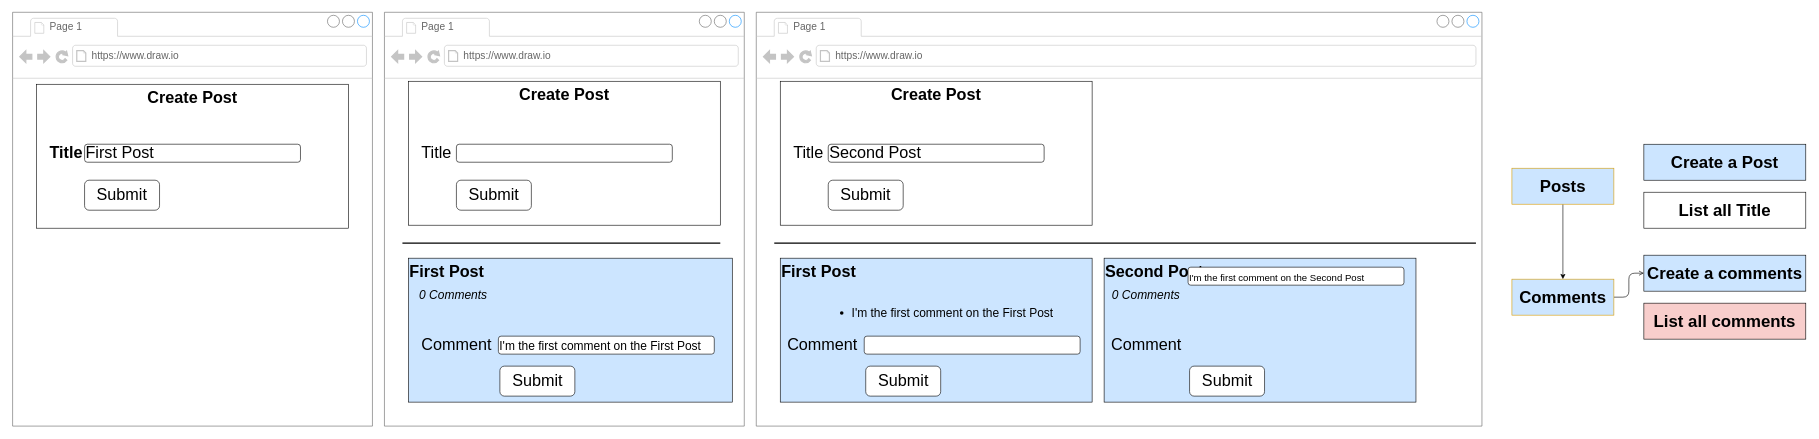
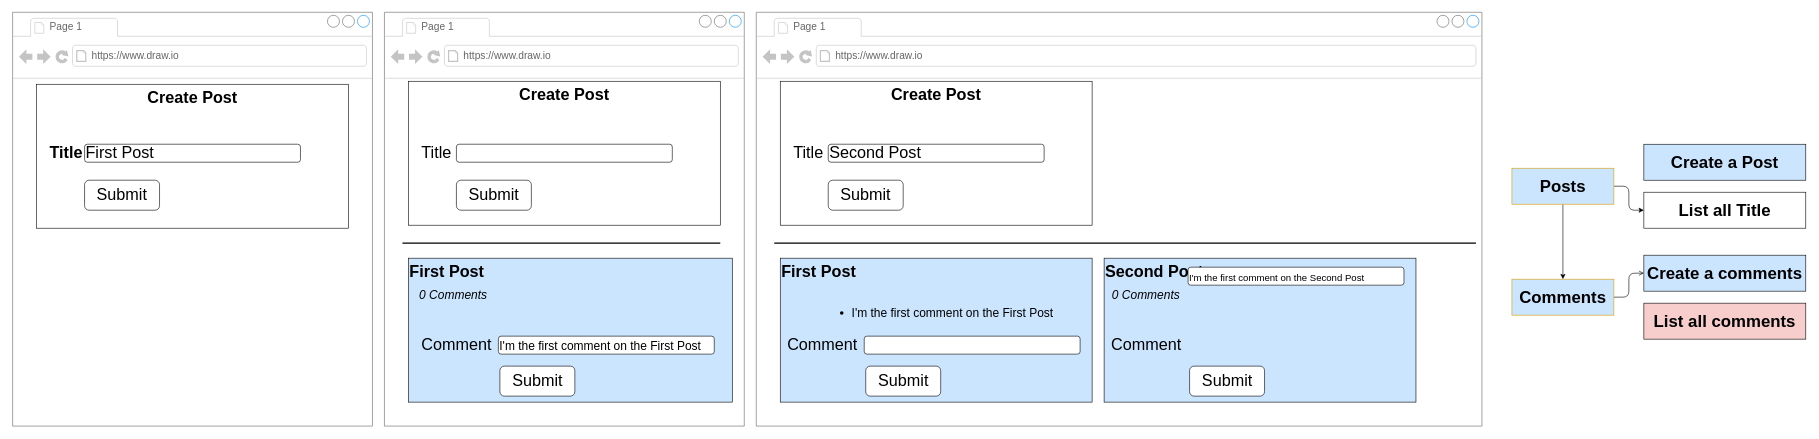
none -> (1633, 210)
